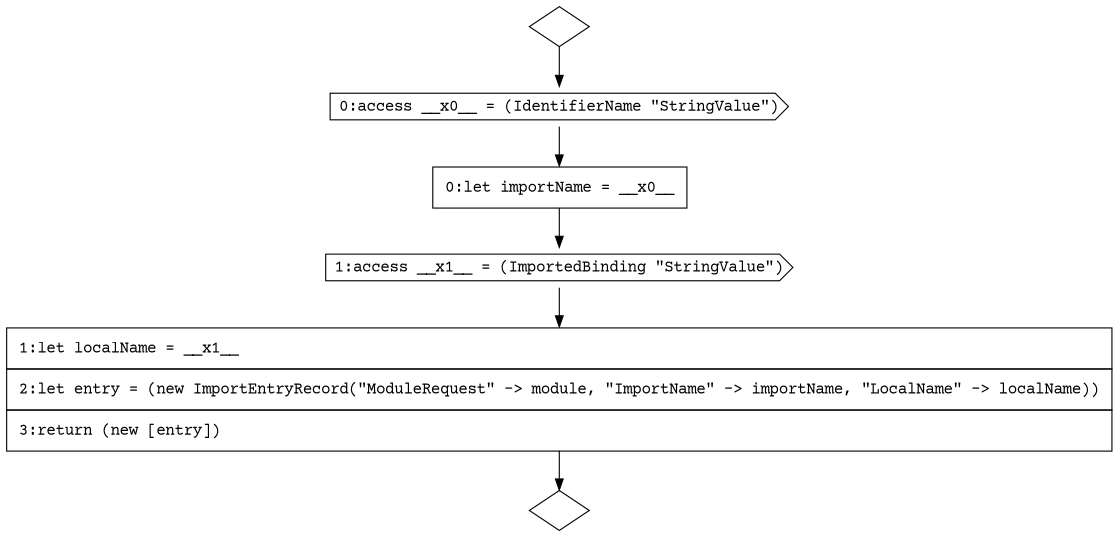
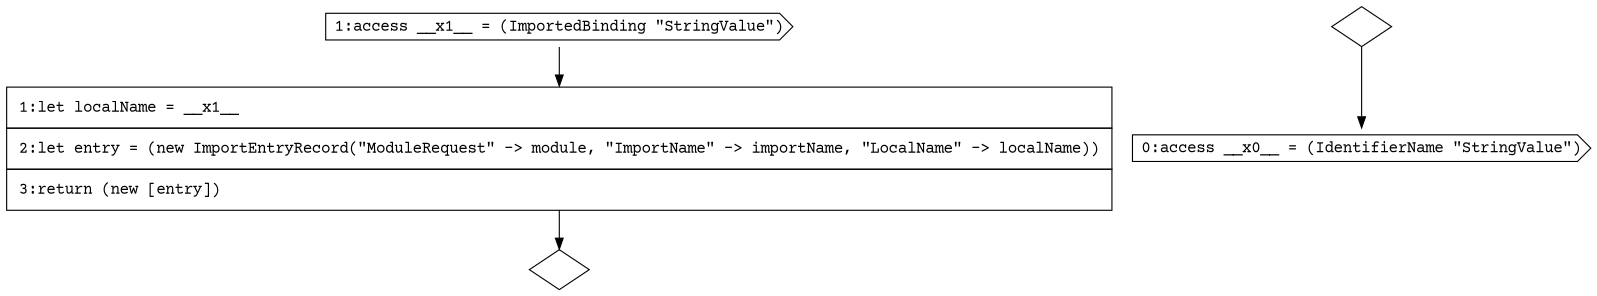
(559, 187) -> none
